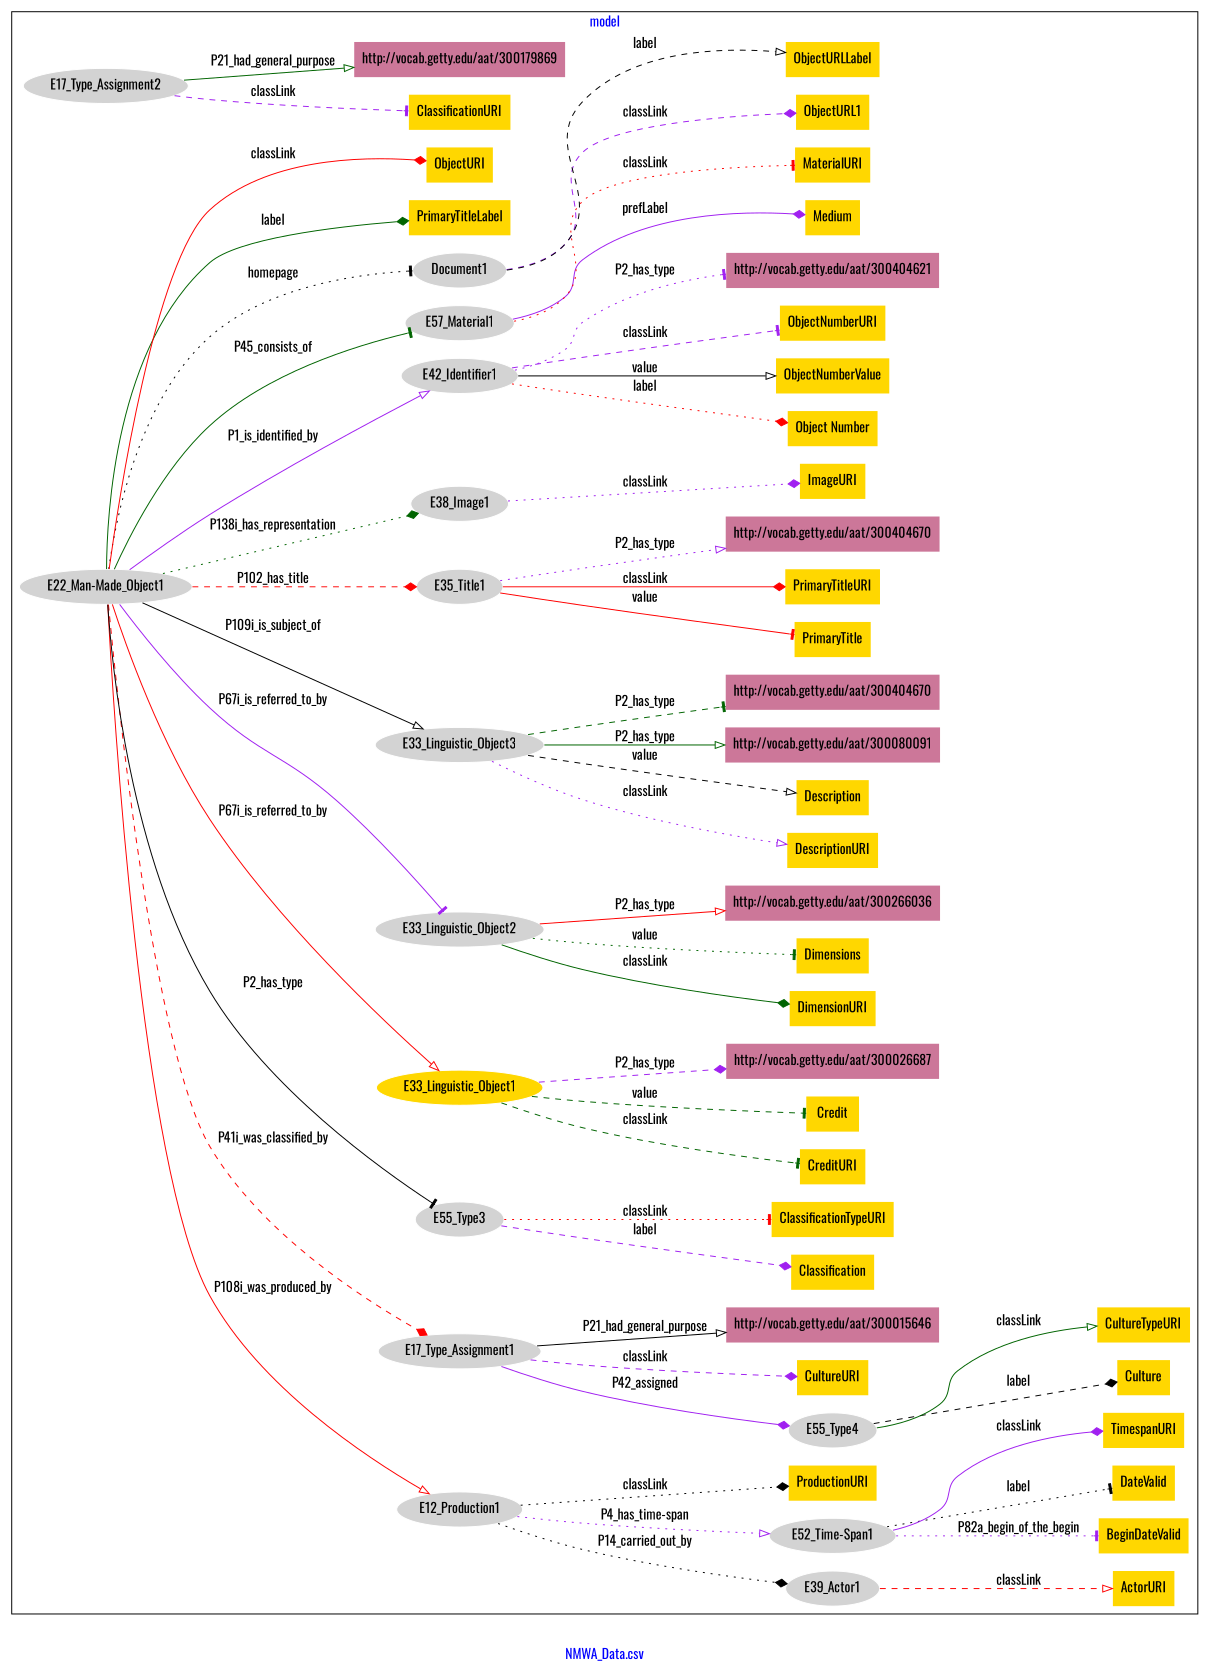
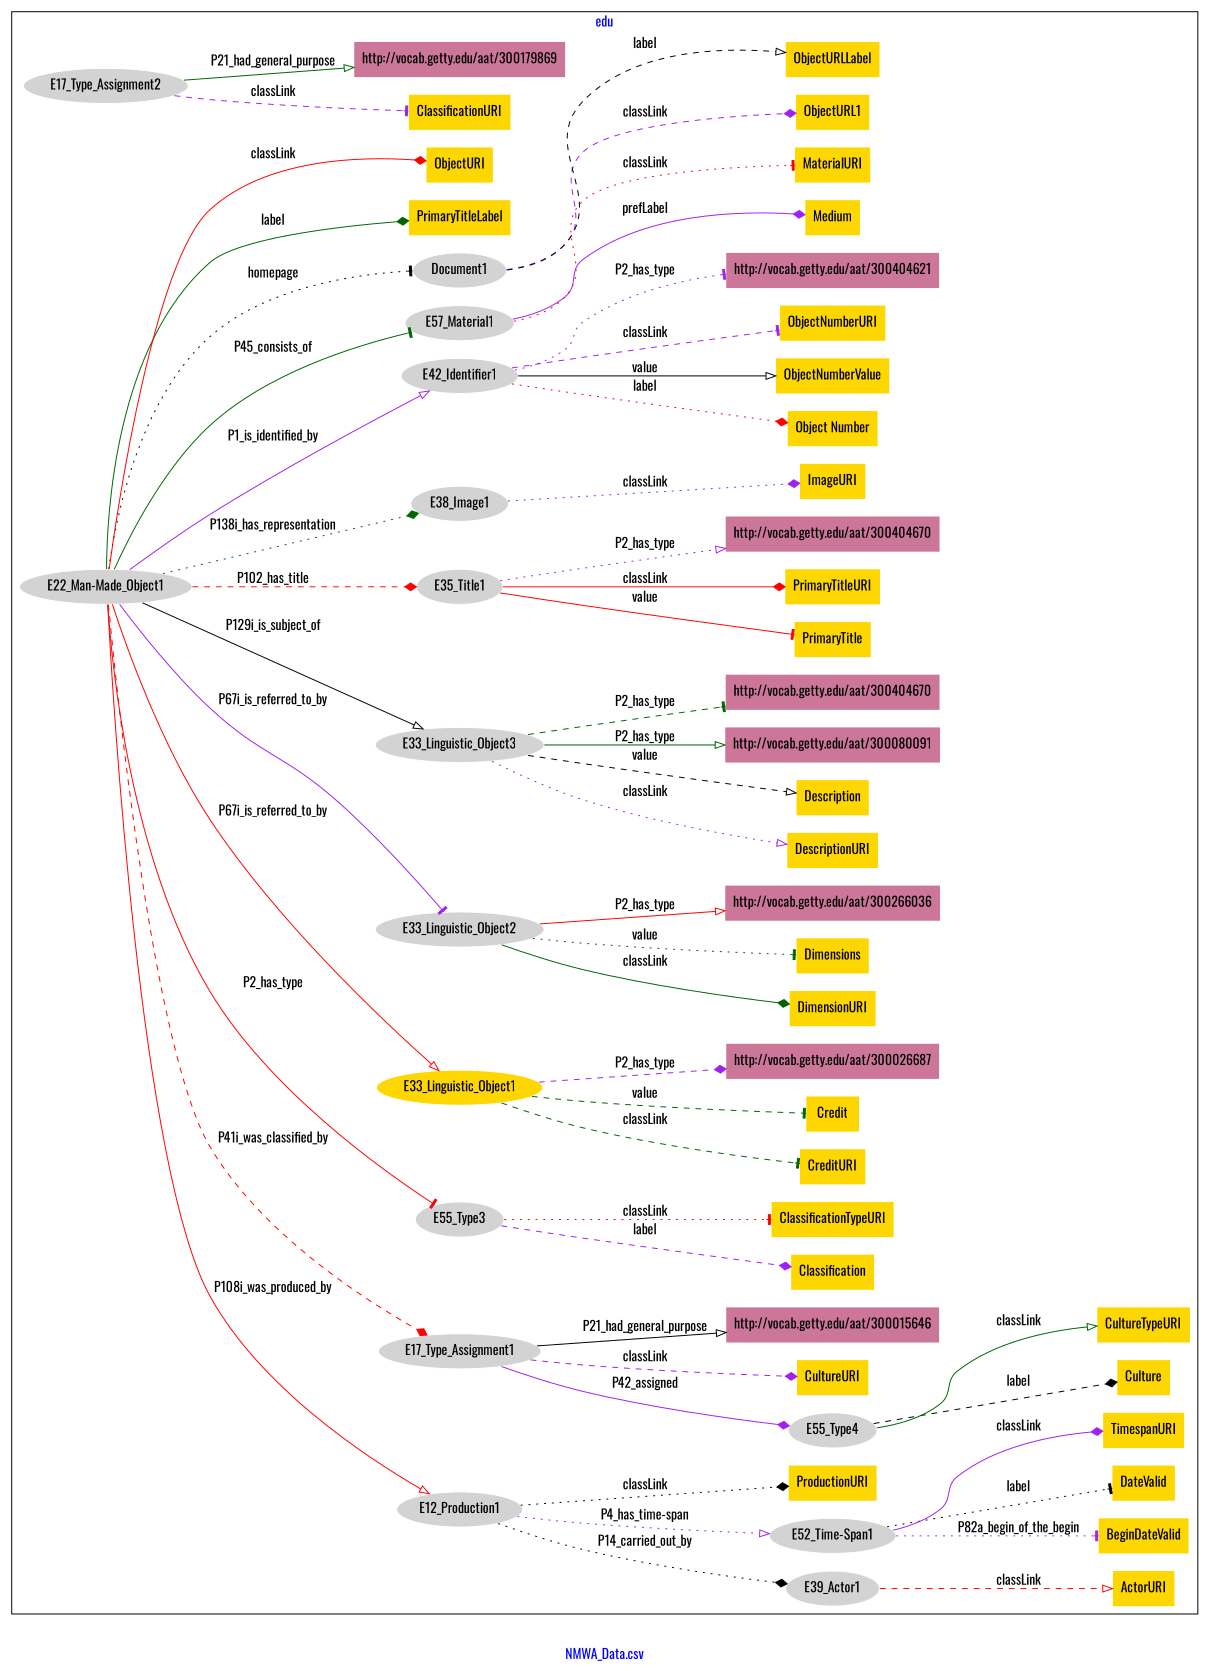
(605, 23) -> (605, 23)
(273, 626) -> (273, 626)
(188, 949) -> (188, 949)
